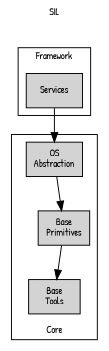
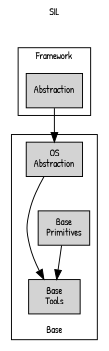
(54, 91) -> (54, 91)
(58, 189) -> (27, 223)
(54, 331) -> (54, 331)
